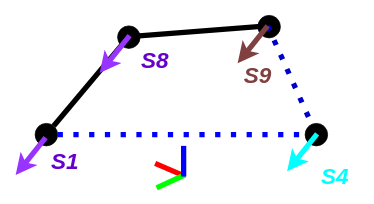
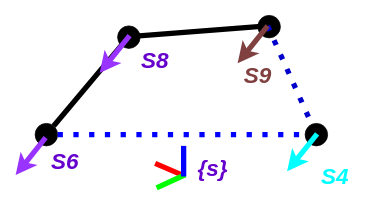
(65, 161) -> (65, 161)
none -> (213, 168)
